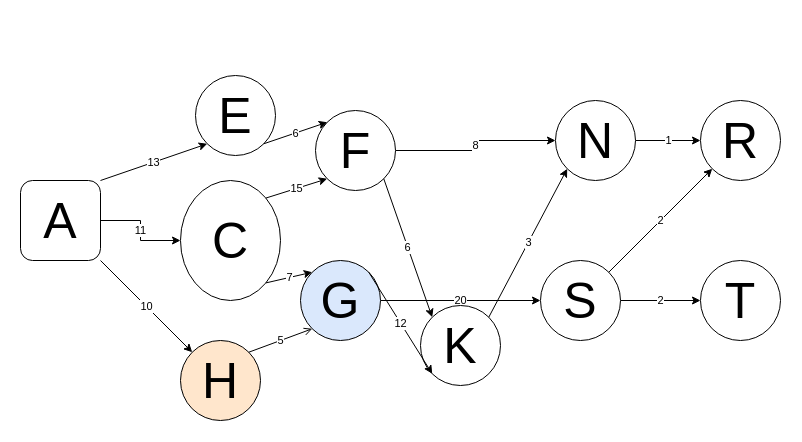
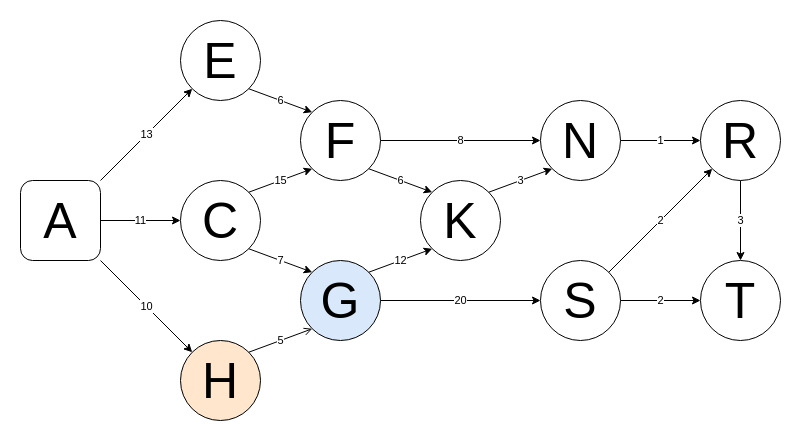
(236, 116) -> (221, 61)
(596, 141) -> (581, 141)
(356, 151) -> (341, 141)
none -> (741, 217)
(231, 241) -> (221, 221)
(461, 346) -> (461, 221)
